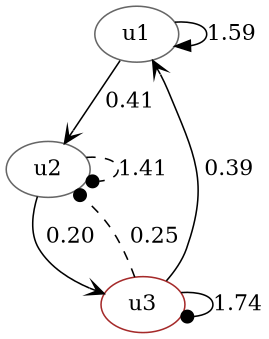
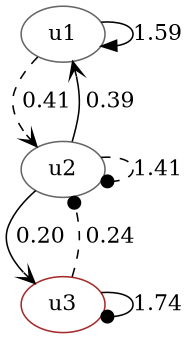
(97, 96) -> (14, 94)
(197, 178) -> (79, 109)
(152, 237) -> (107, 237)
